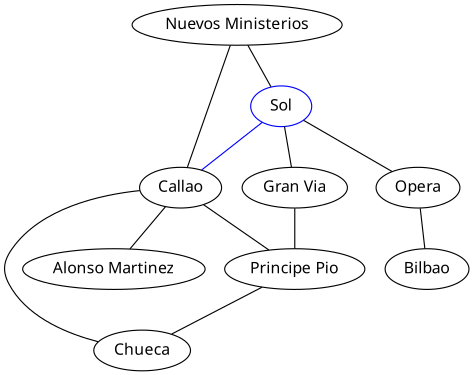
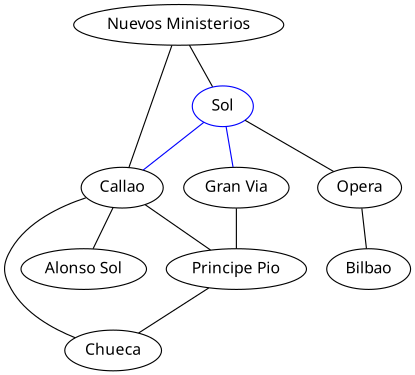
(288, 147) -> (230, 147)
(114, 269) -> (84, 269)
